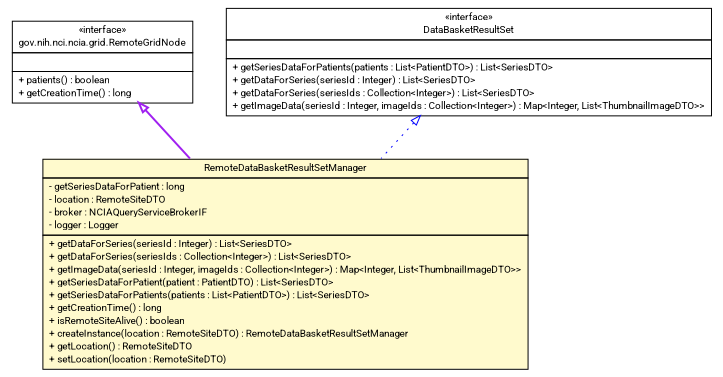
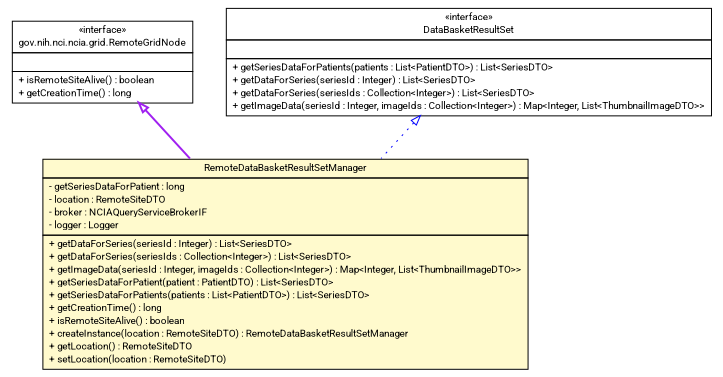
(64, 80) -> (86, 80)
